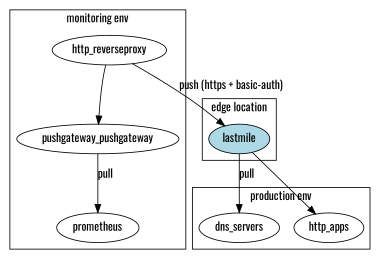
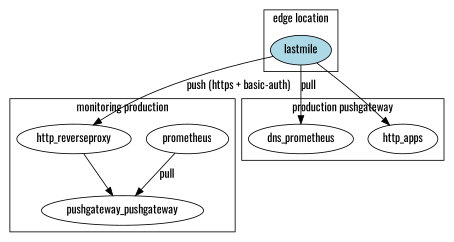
(98, 19) -> (123, 108)
(177, 90) -> (184, 81)
(98, 179) -> (158, 171)
(281, 197) -> (343, 108)
(239, 228) -> (301, 139)
